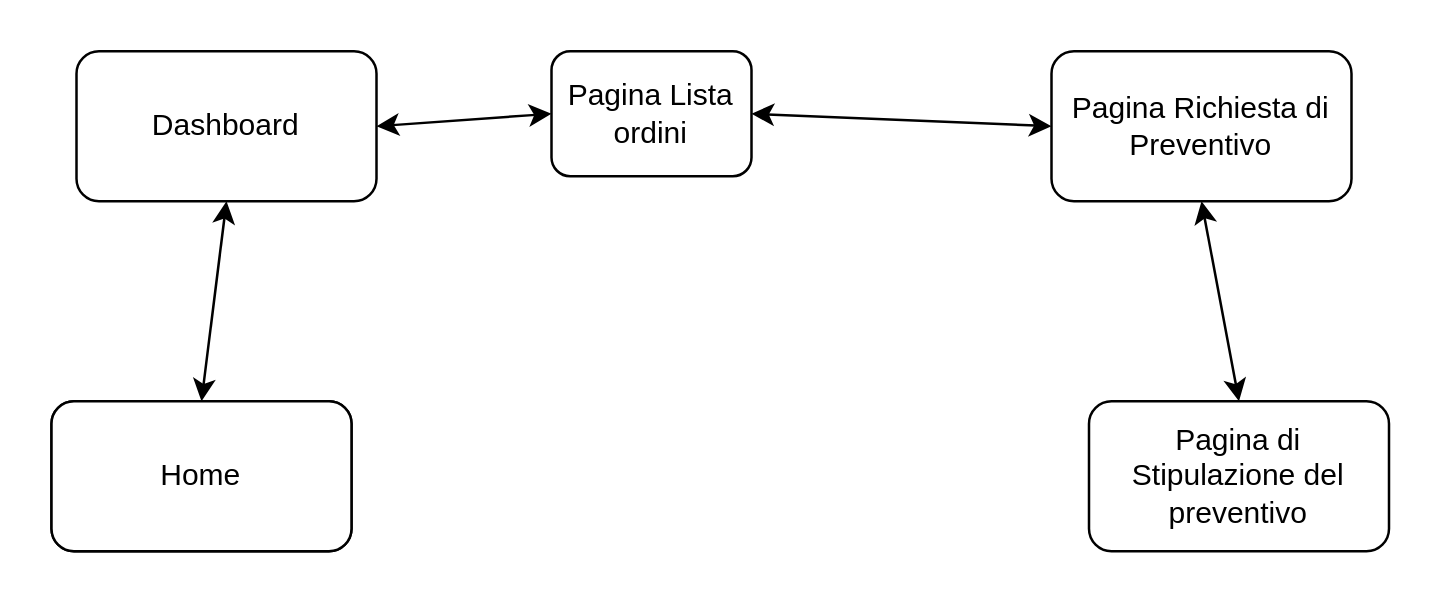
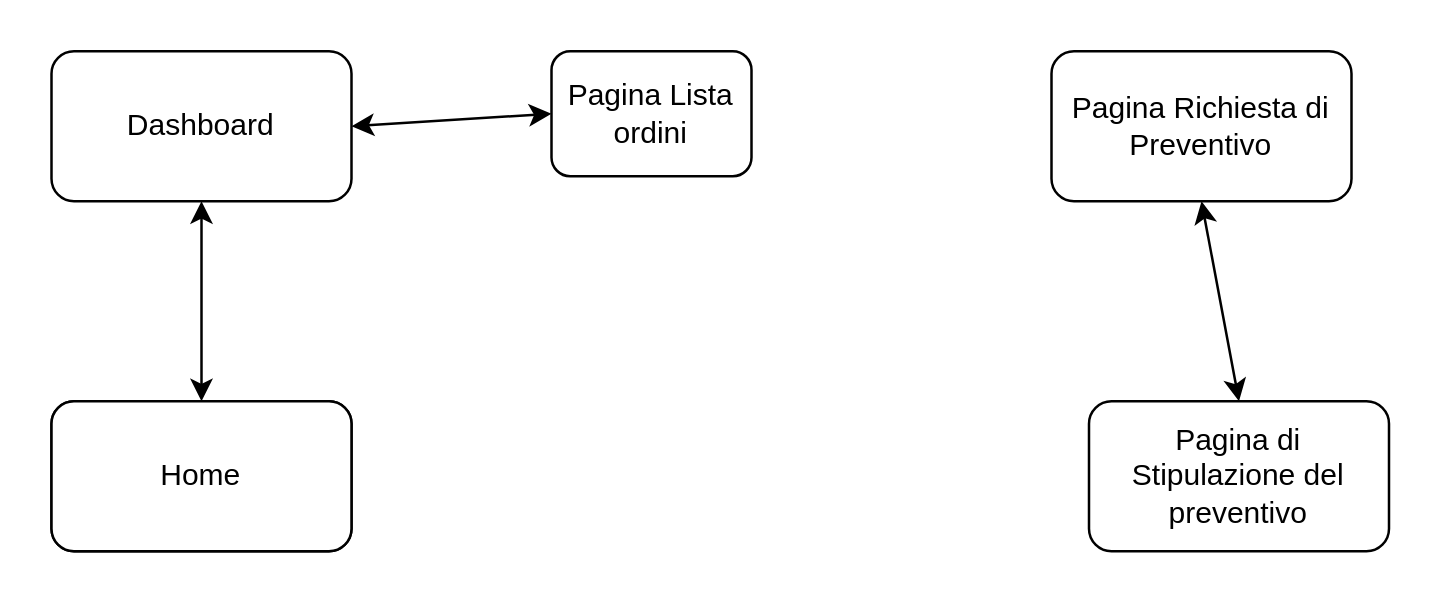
(901, 120) -> none
(226, 126) -> (201, 126)
